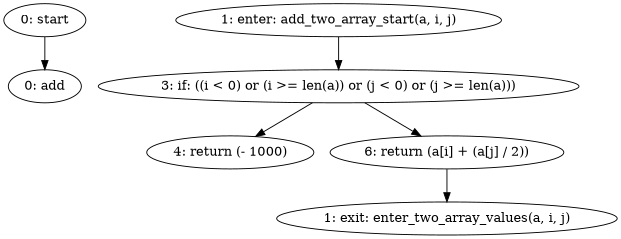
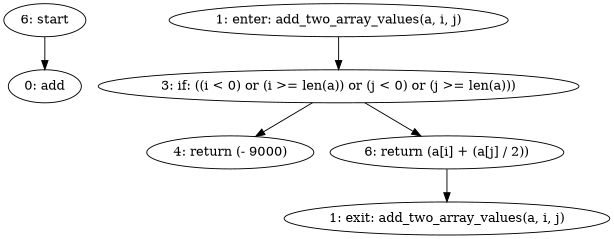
(45, 20) -> (45, 20)
(339, 20) -> (339, 20)
(230, 152) -> (230, 152)
(447, 218) -> (447, 218)
